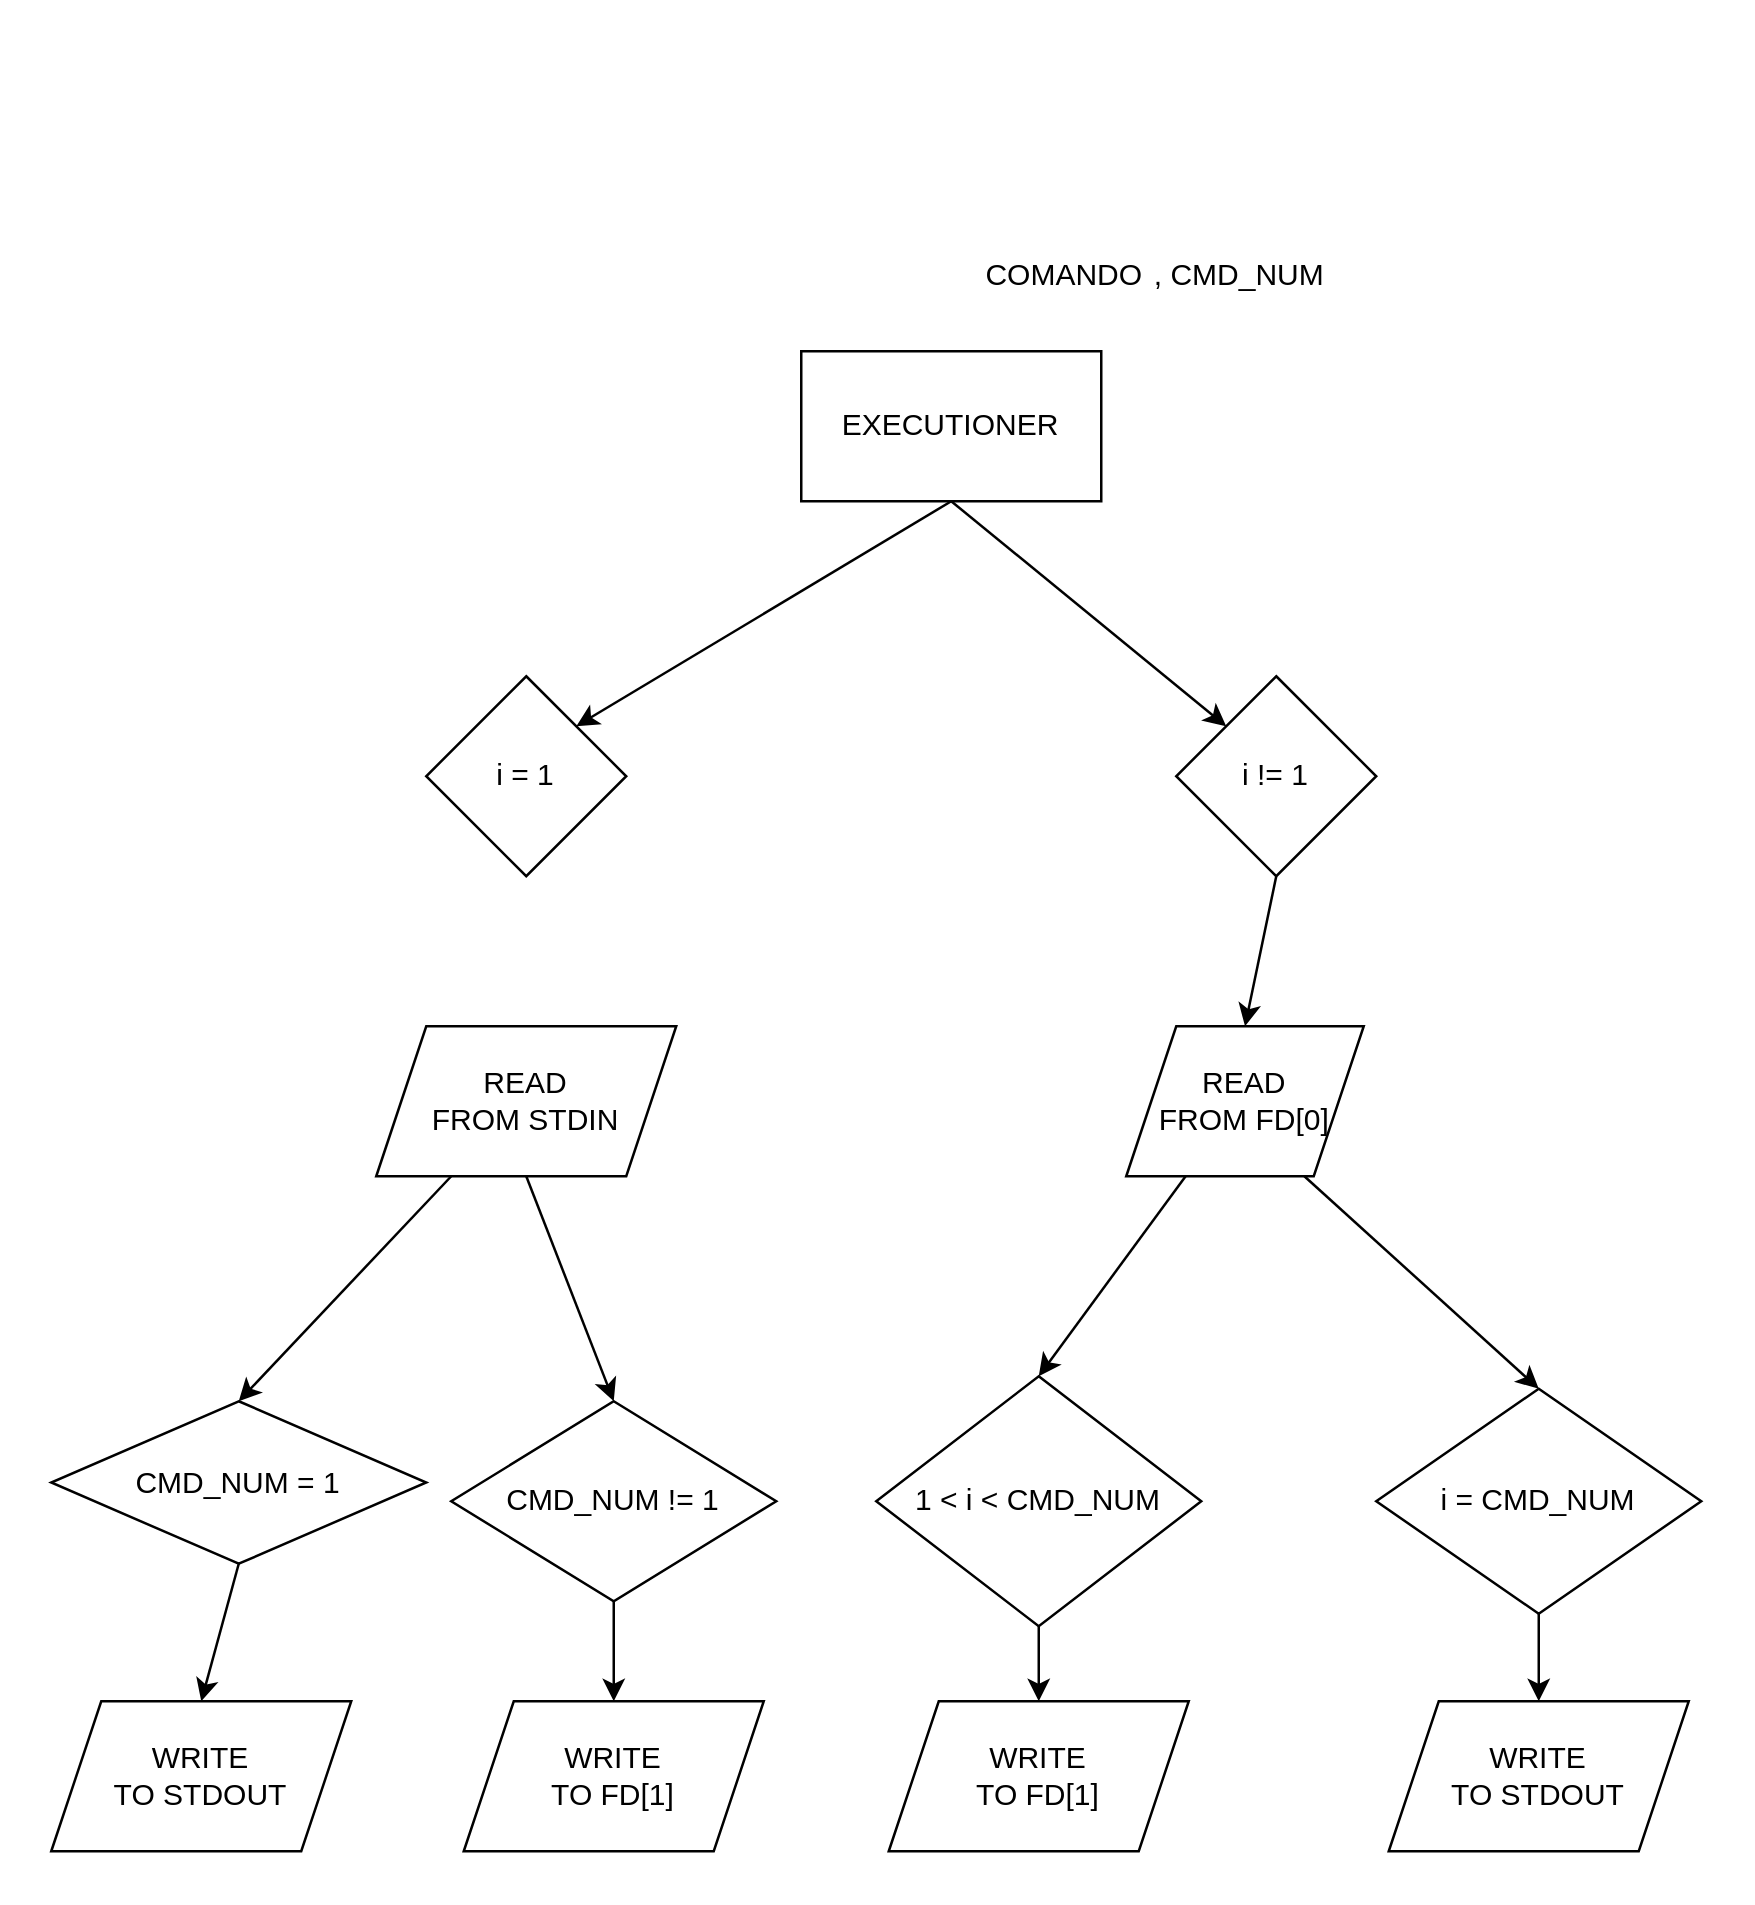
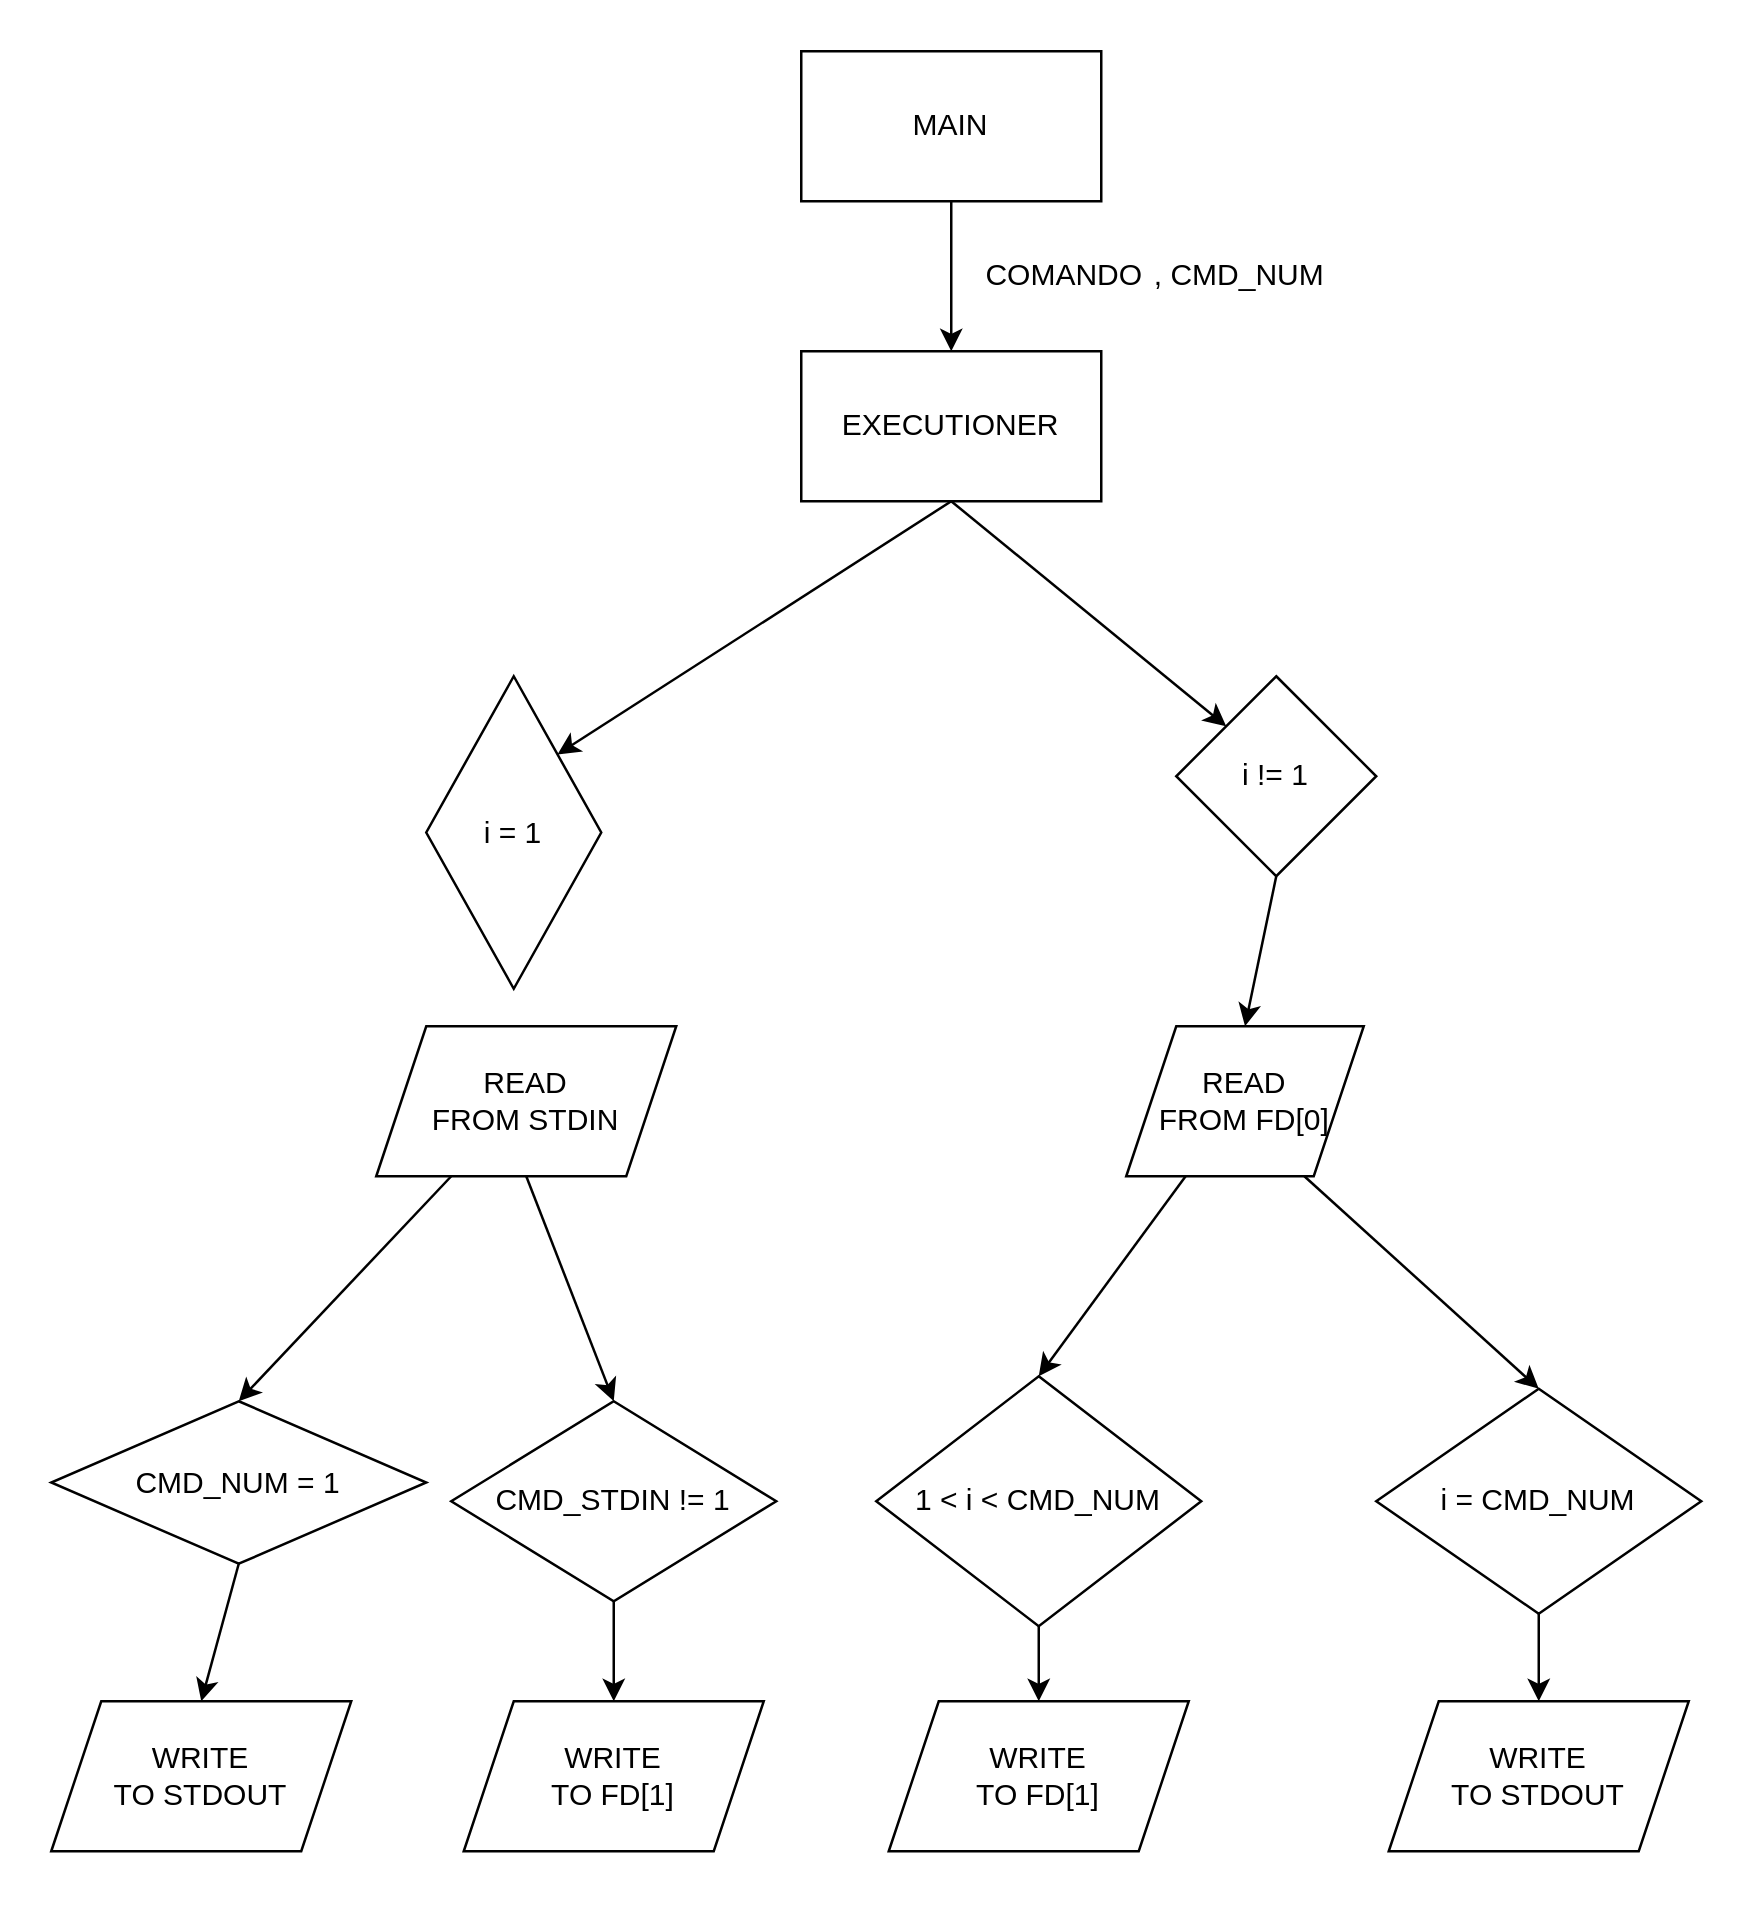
none -> (951, 126)
none -> (951, 268)
(526, 776) -> (514, 833)
(614, 1501) -> (614, 1501)
